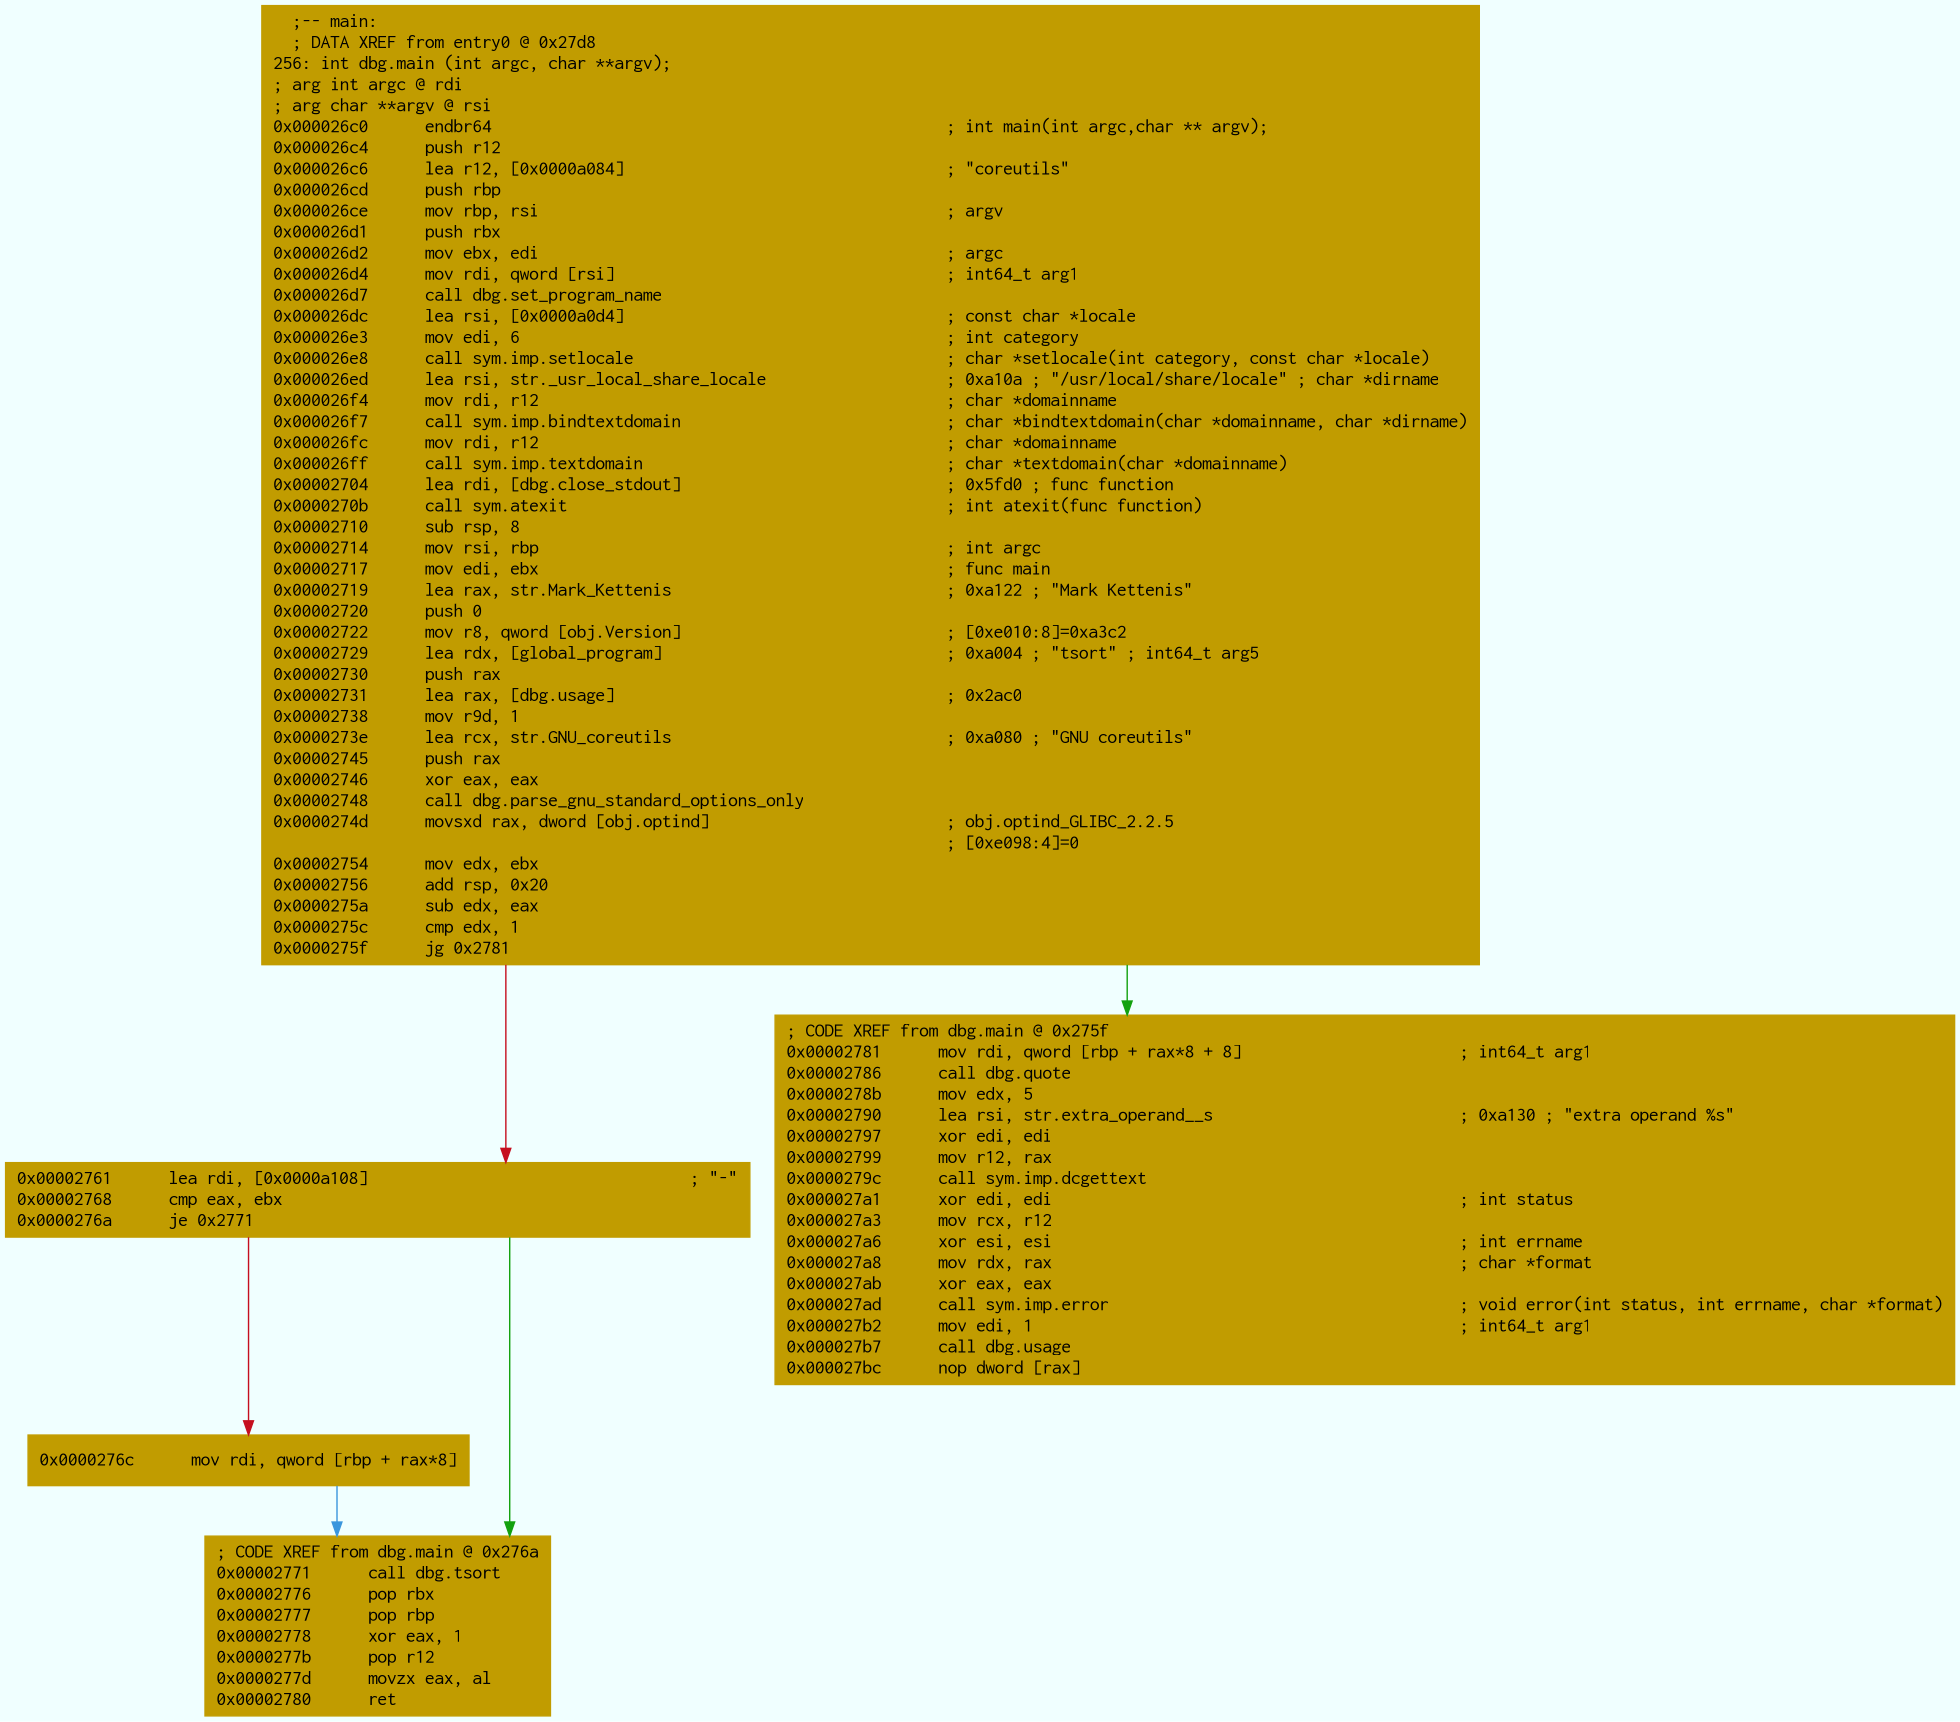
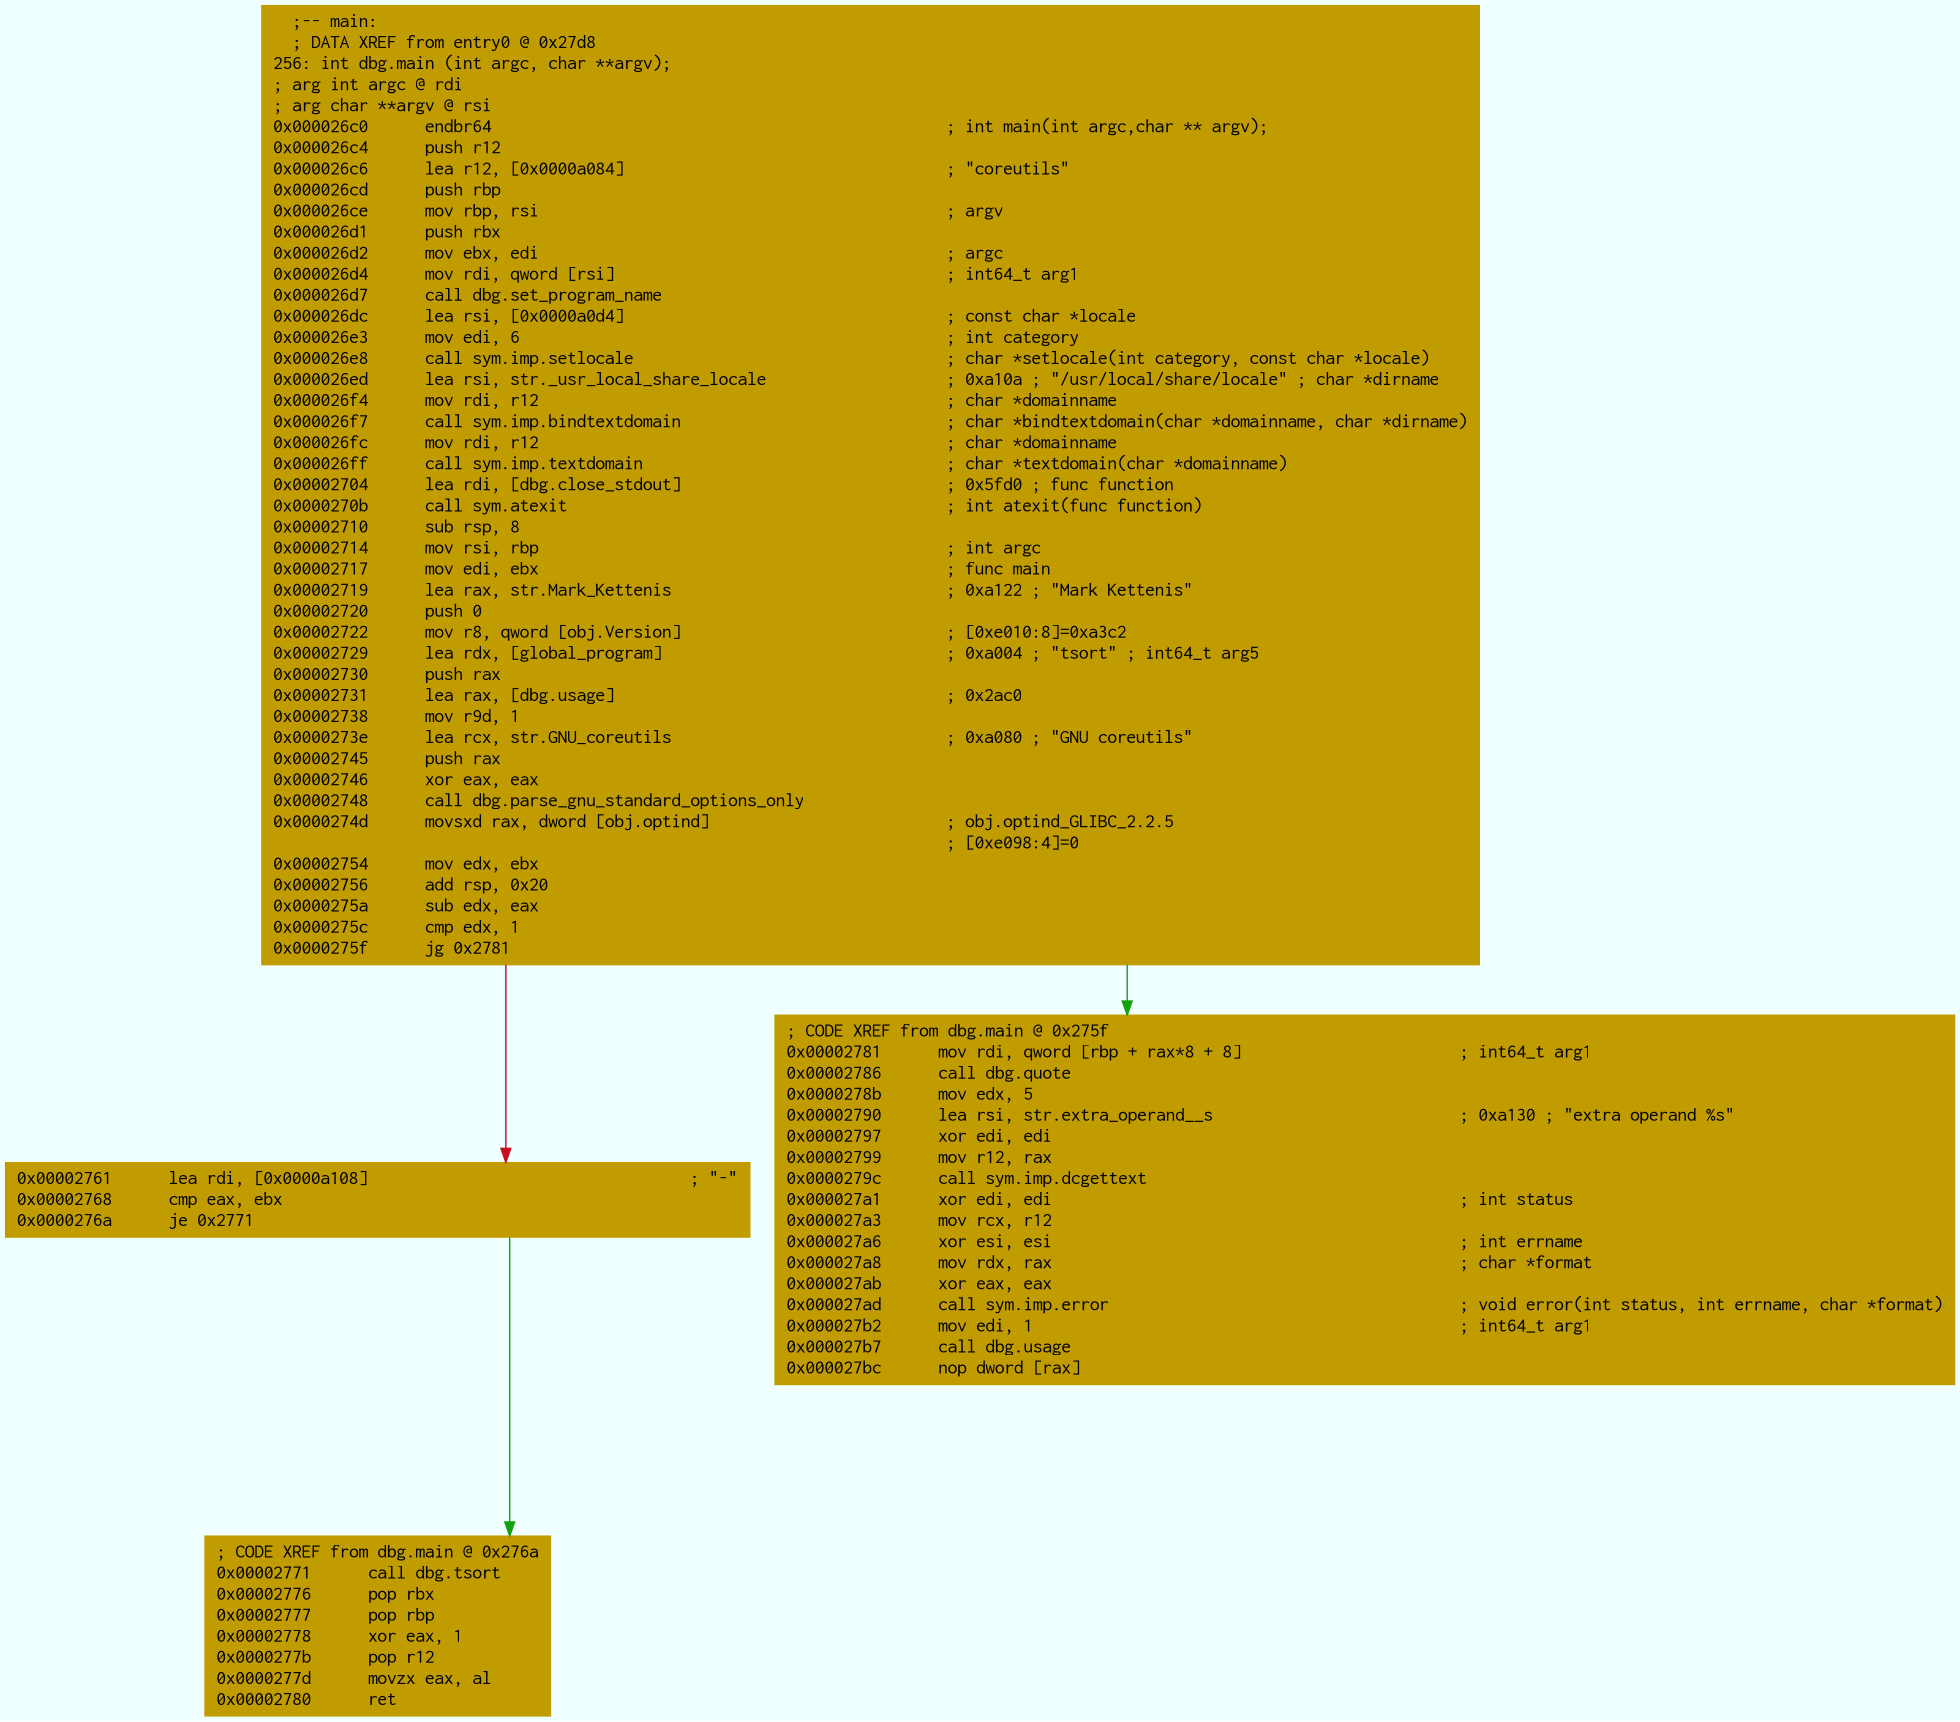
(249, 1460) -> none
